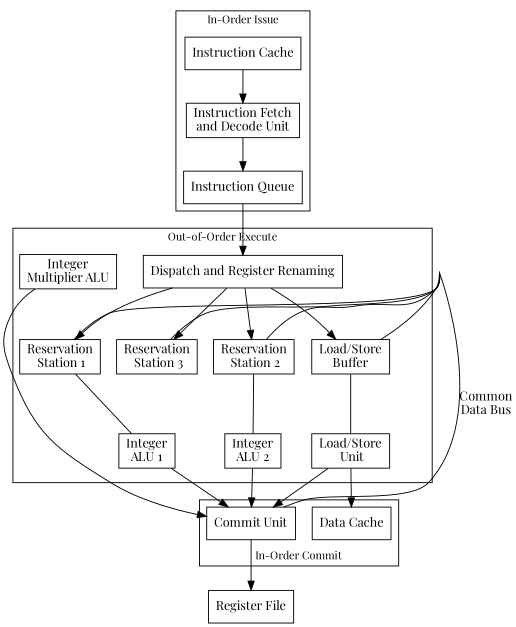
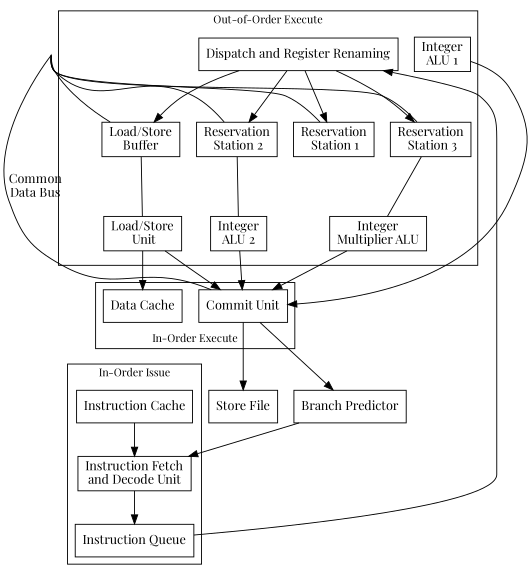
none -> (404, 187)
(104, 404) -> none
none -> (350, 407)
(299, 556) -> (195, 339)
(251, 607) -> (243, 407)
